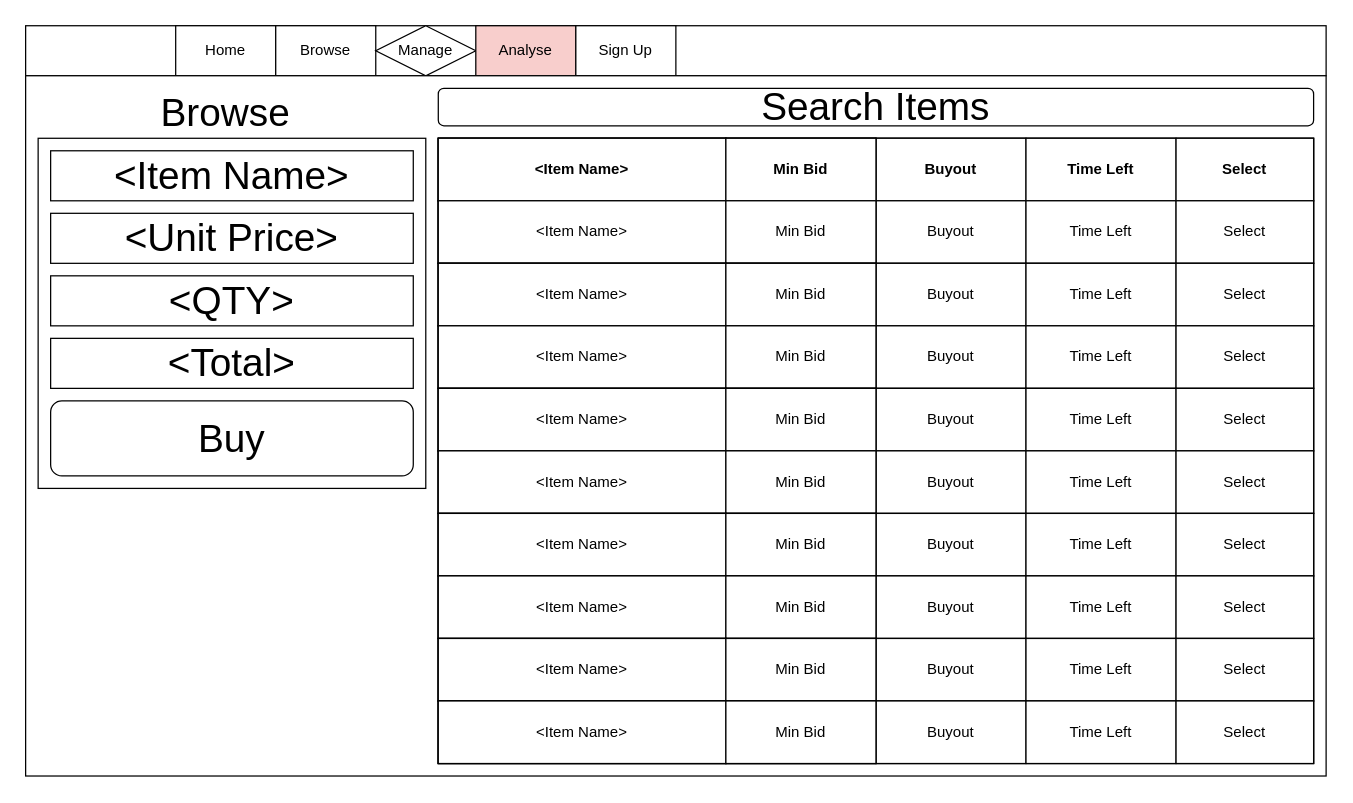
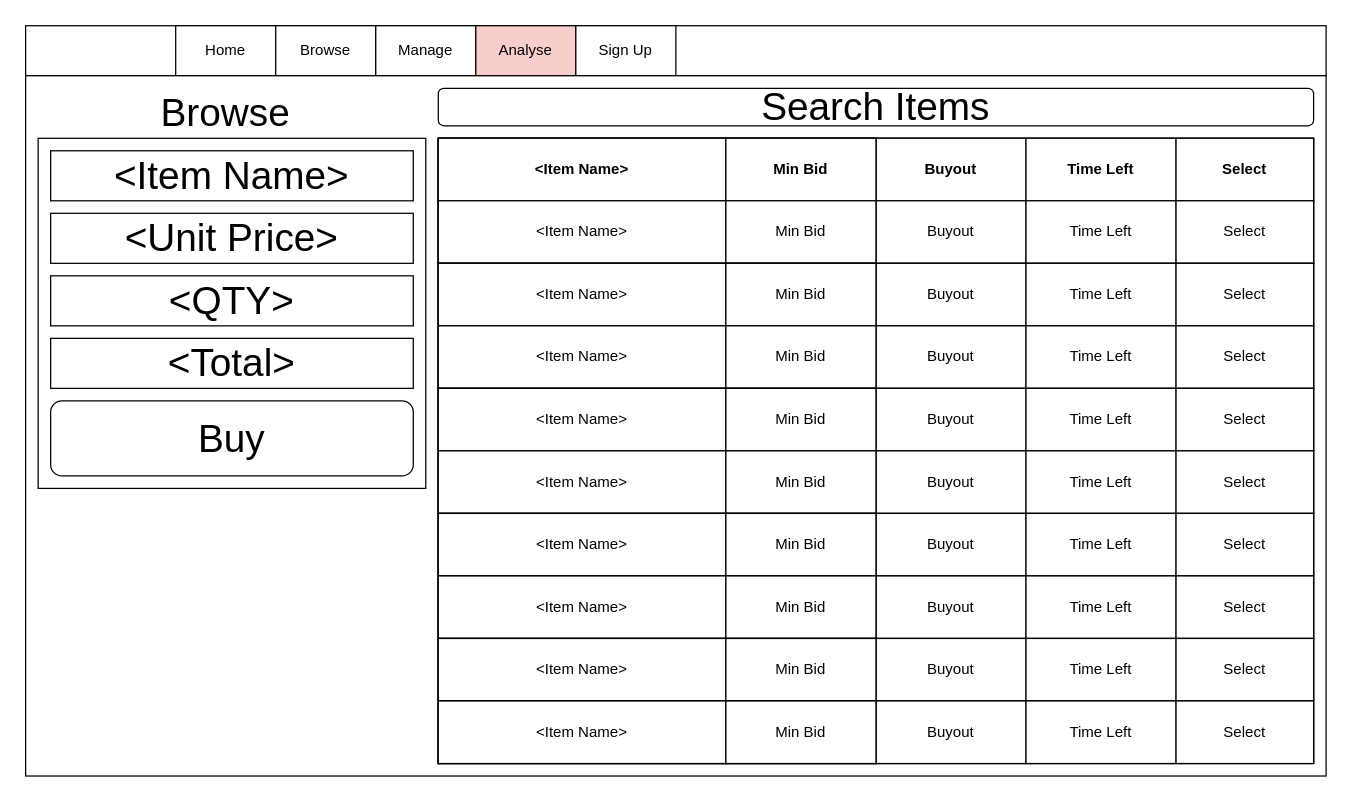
(426, 51) -> (426, 51)
